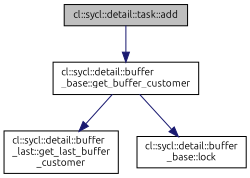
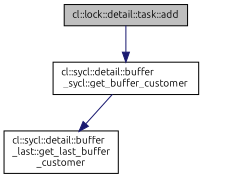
(126, 15) -> (126, 15)
(126, 78) -> (126, 78)
(192, 152) -> none
